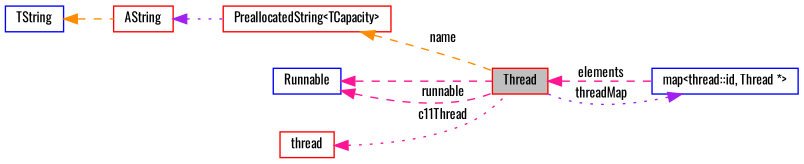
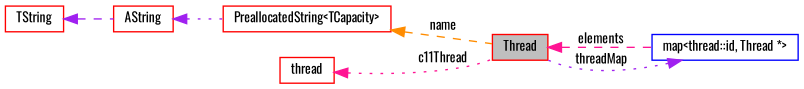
(34, 19) -> (34, 19)
(96, 19) -> (96, 19)
(307, 81) -> none
